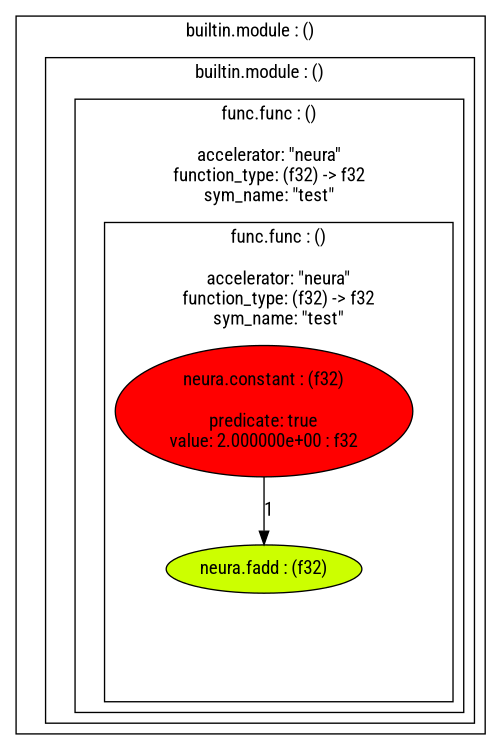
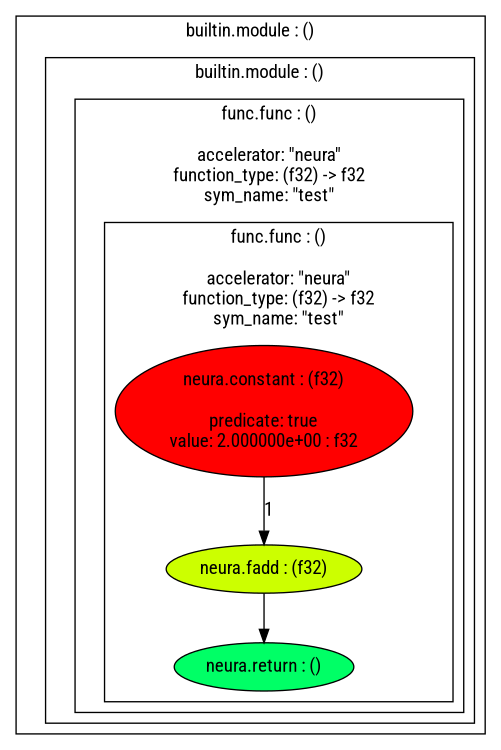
none -> (264, 667)
